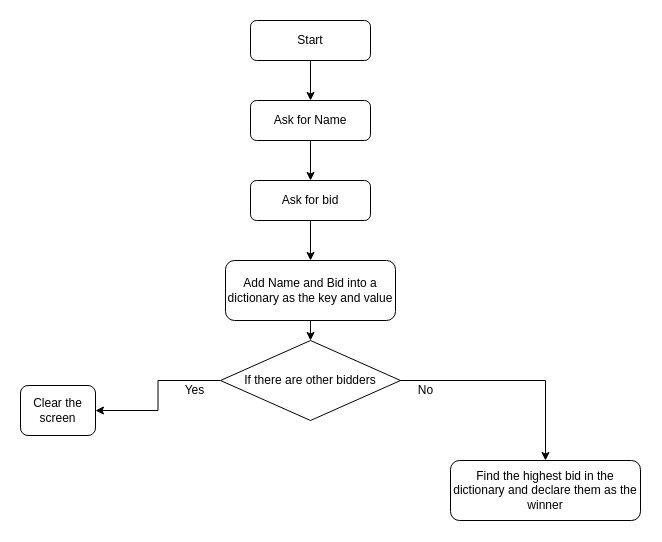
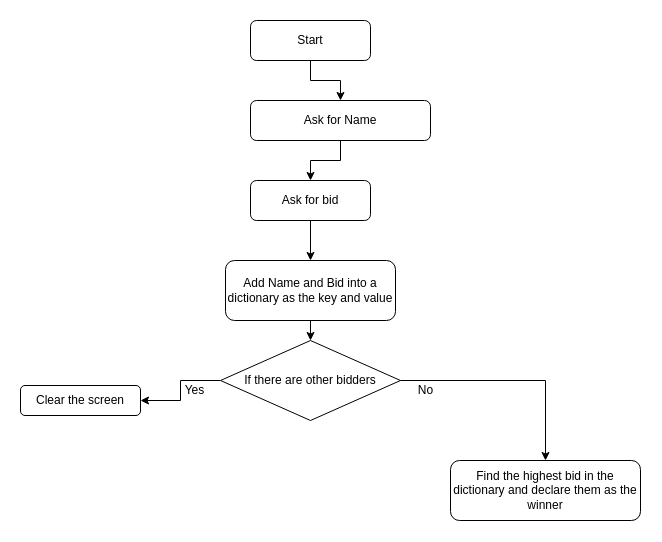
(311, 121) -> (341, 121)
(58, 411) -> (81, 401)
